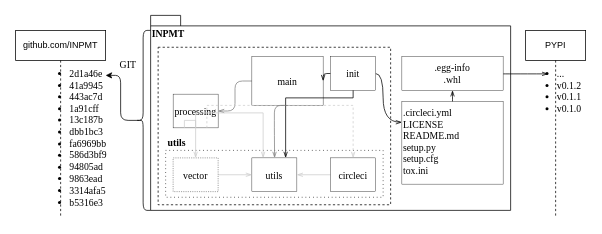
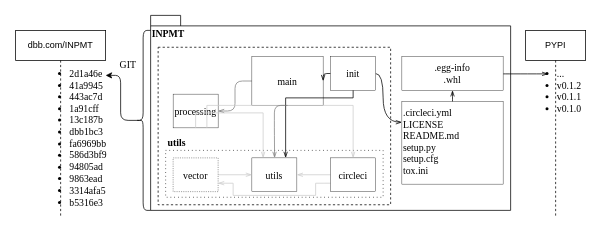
(60, 45) -> (60, 45)
(344, 105) -> (344, 105)
(195, 142) -> none
none -> (275, 195)
